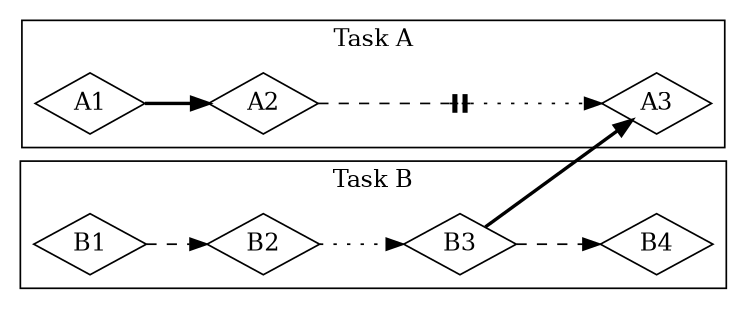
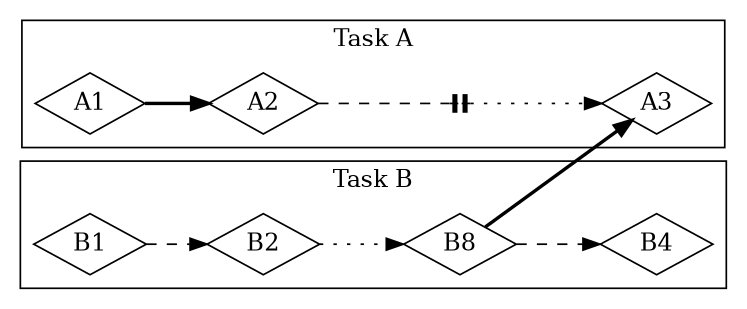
(460, 244) -> (460, 244)
